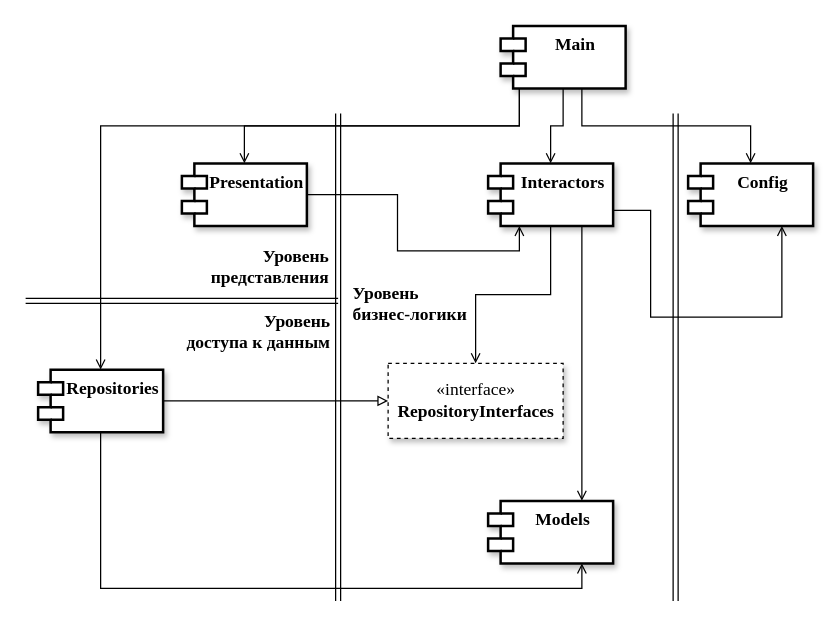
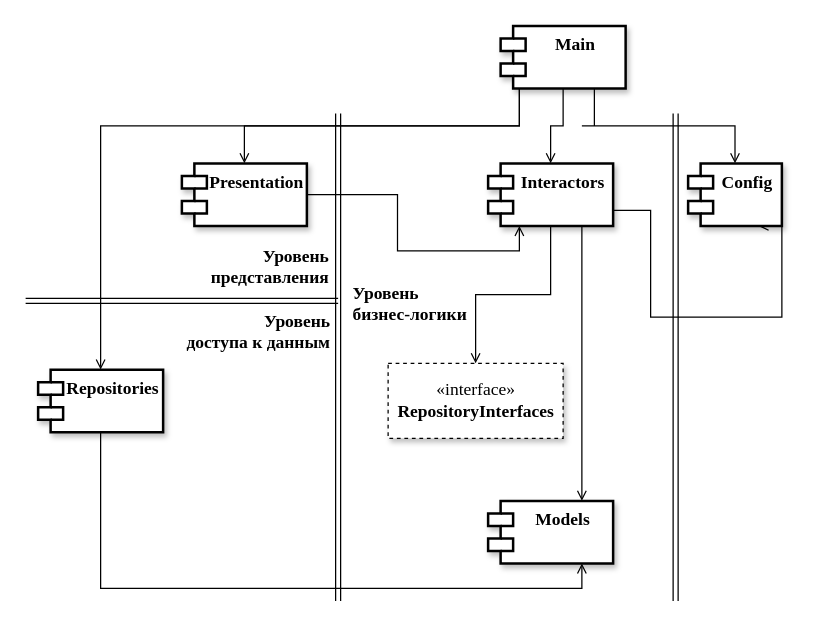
(751, 194) -> (735, 194)
(271, 401) -> none
